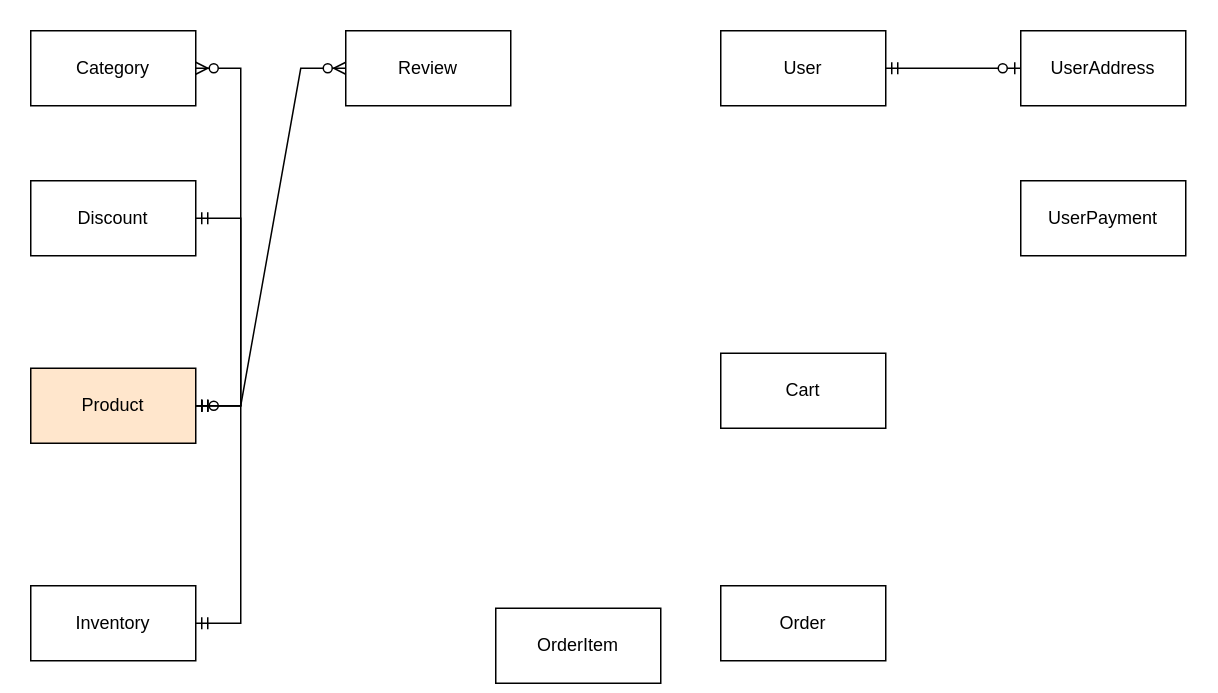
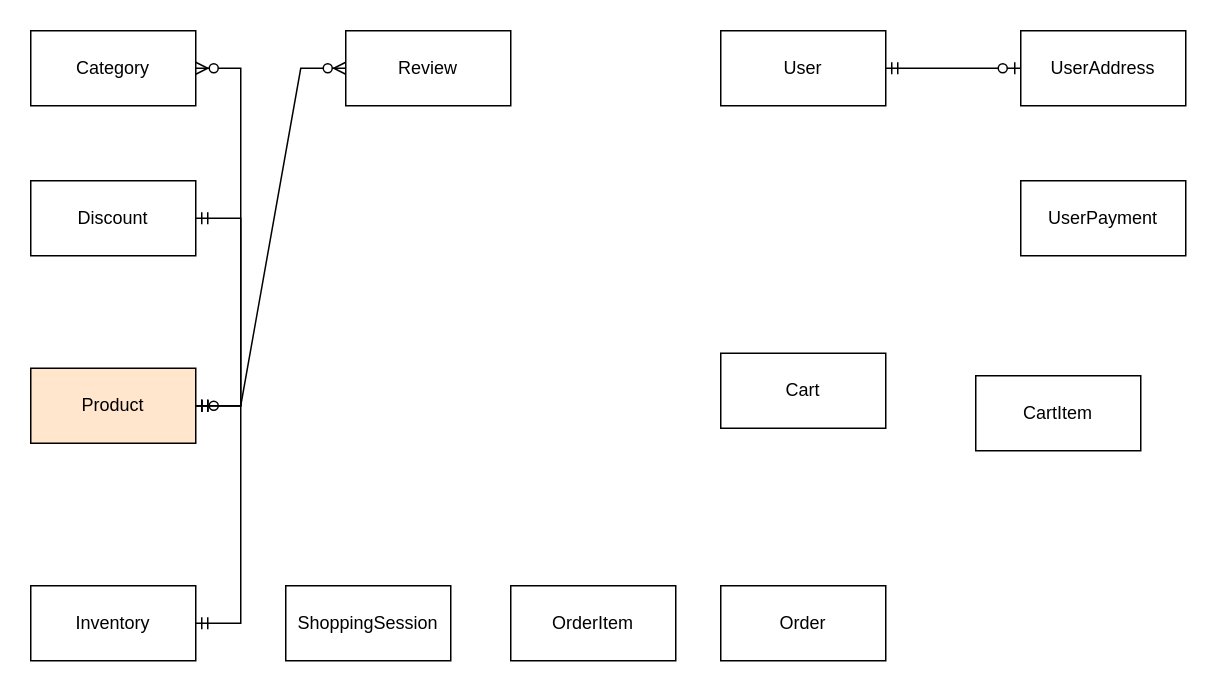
none -> (1058, 413)
none -> (368, 623)
(578, 646) -> (593, 623)
